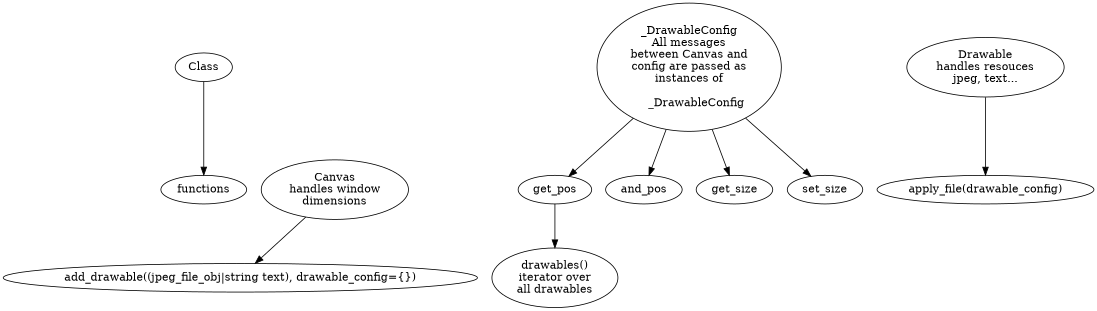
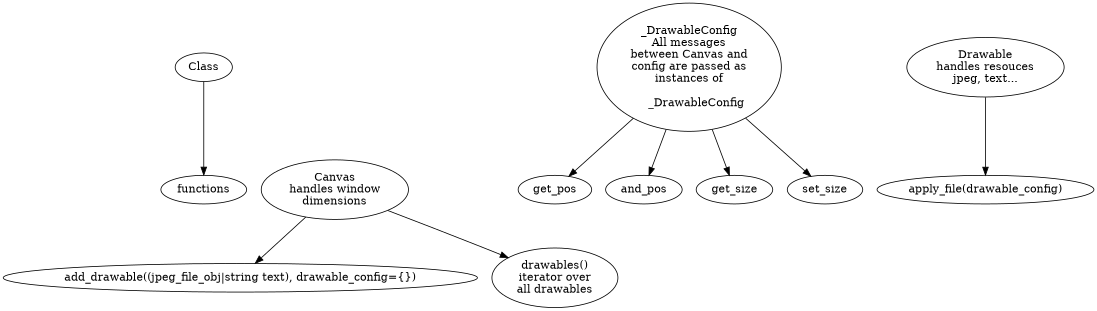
(555, 222) -> (444, 232)
